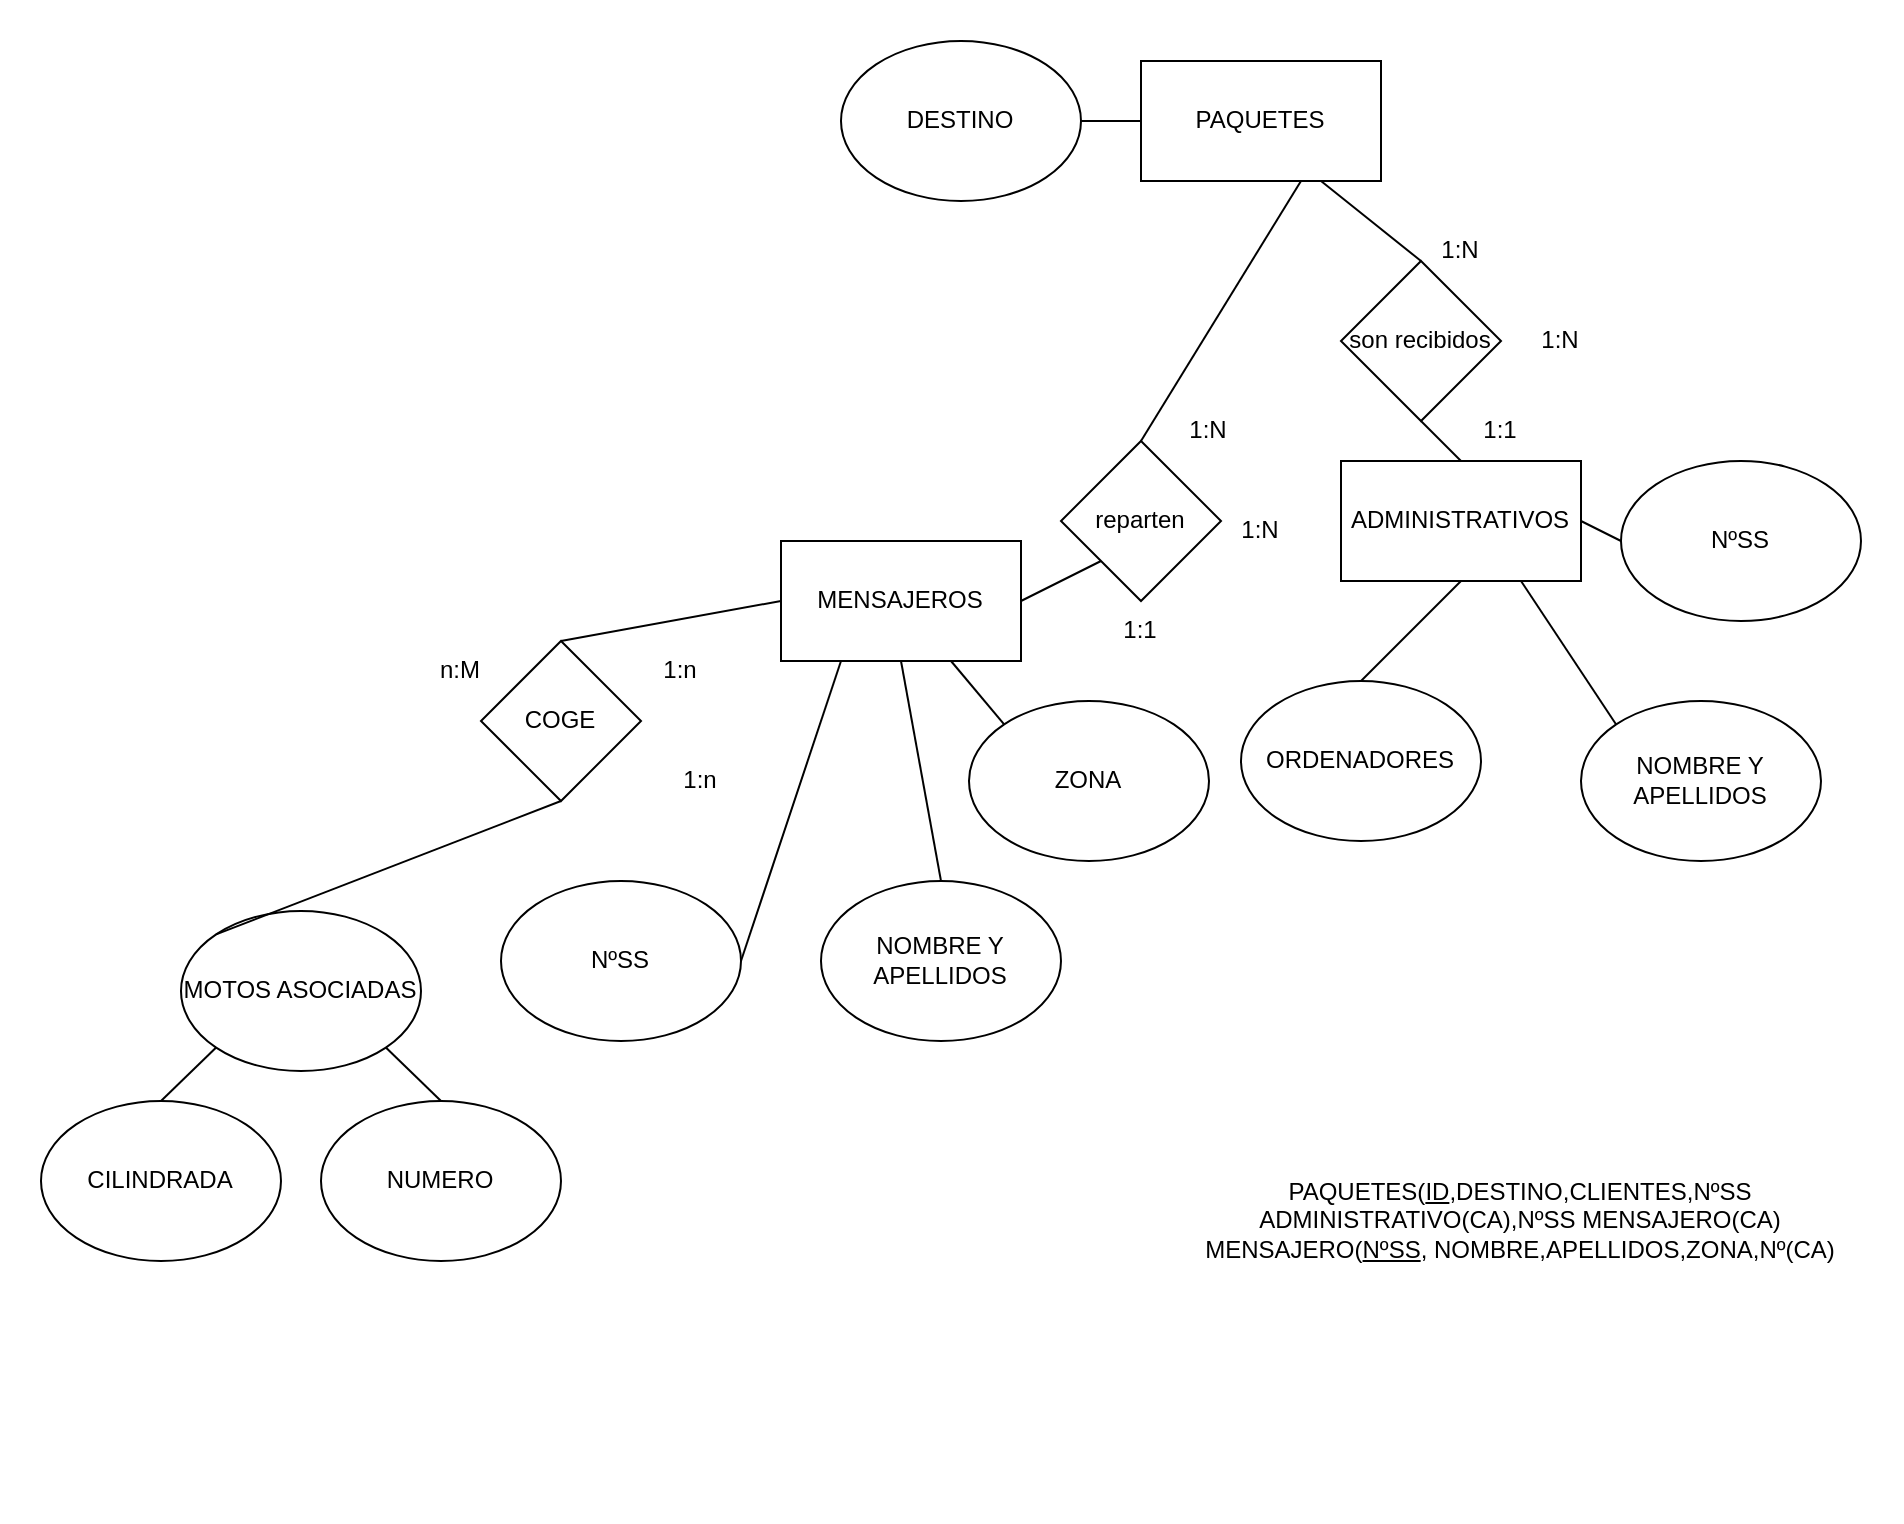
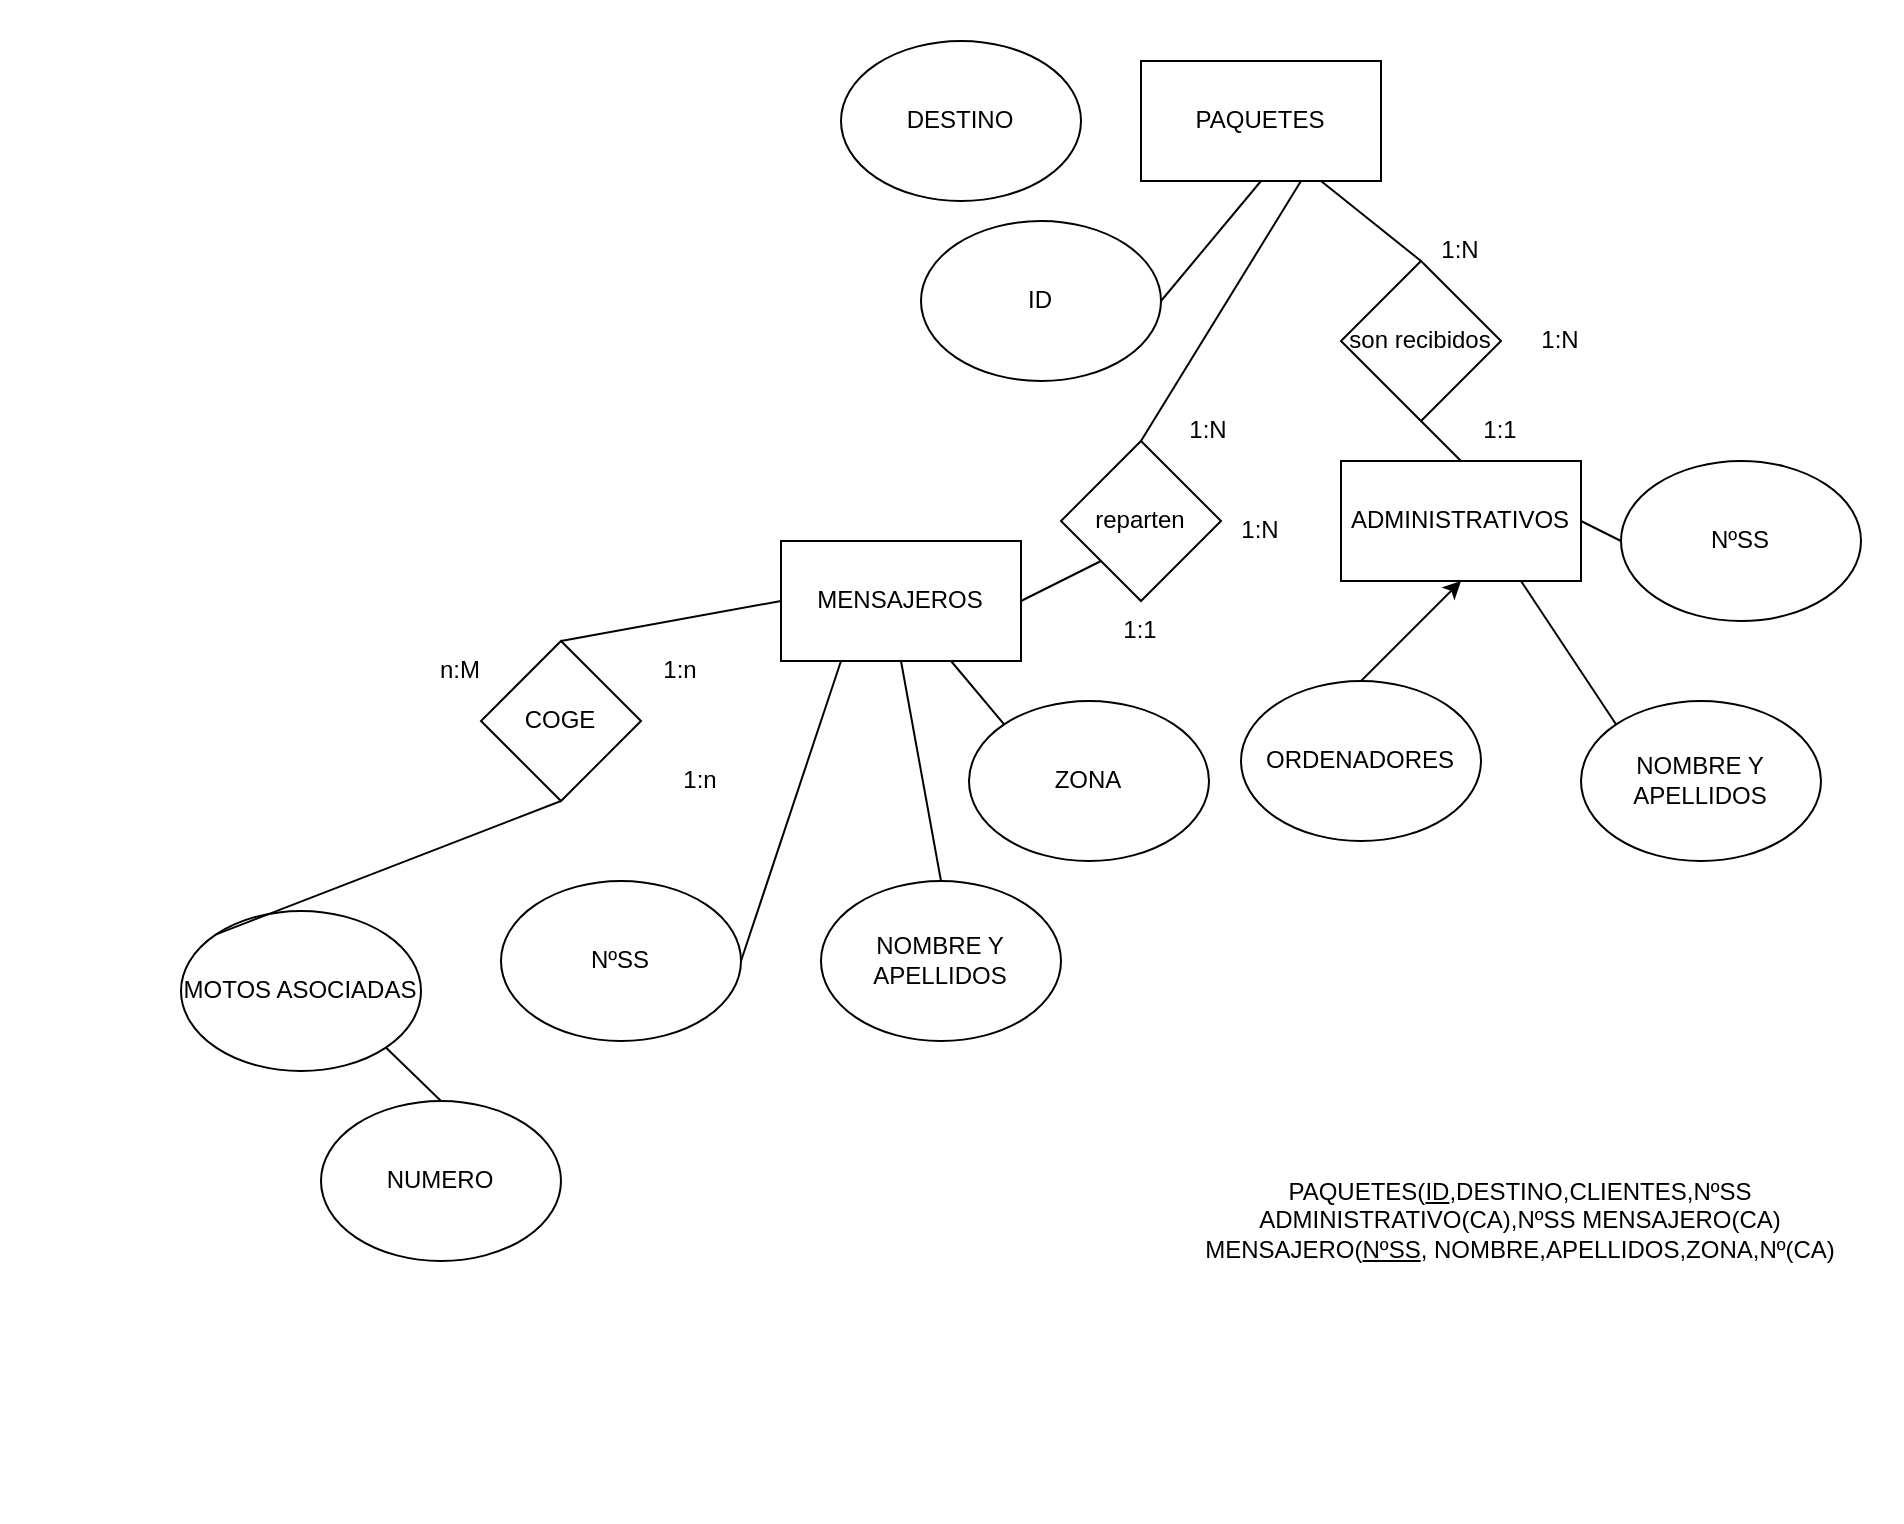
(1111, 121) -> none
none -> (1211, 241)
none -> (1041, 301)
(1455, 587) -> (1451, 591)
(189, 1074) -> none
(161, 1181) -> none
